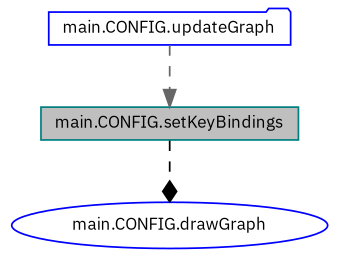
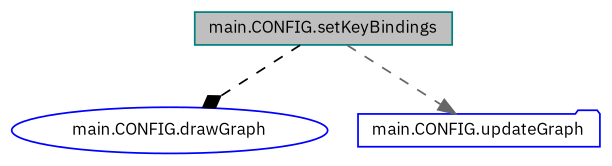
(170, 67) -> (394, 75)
